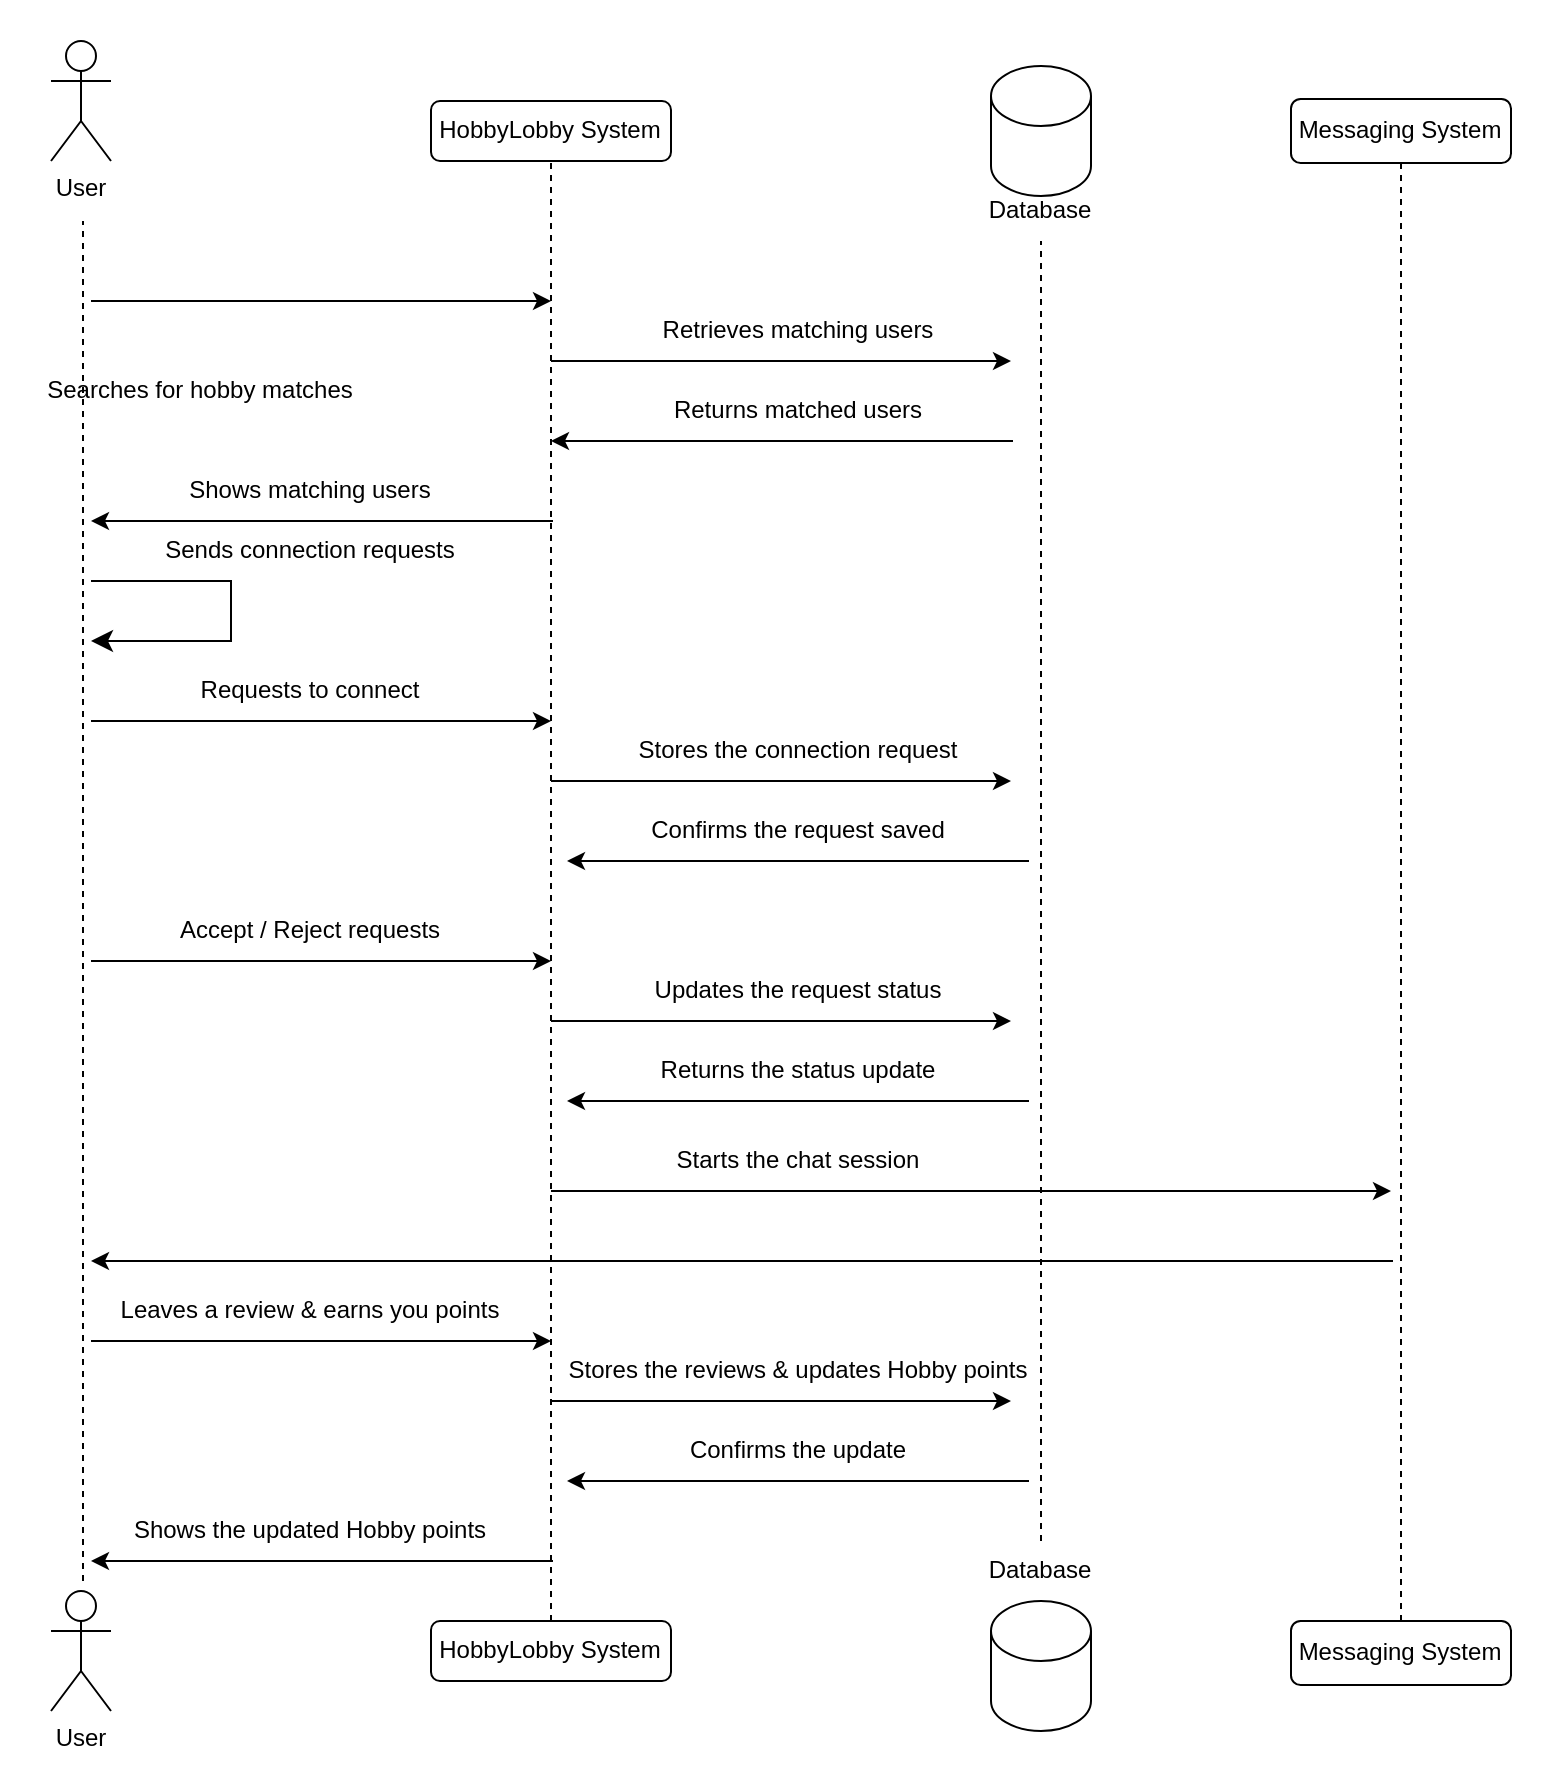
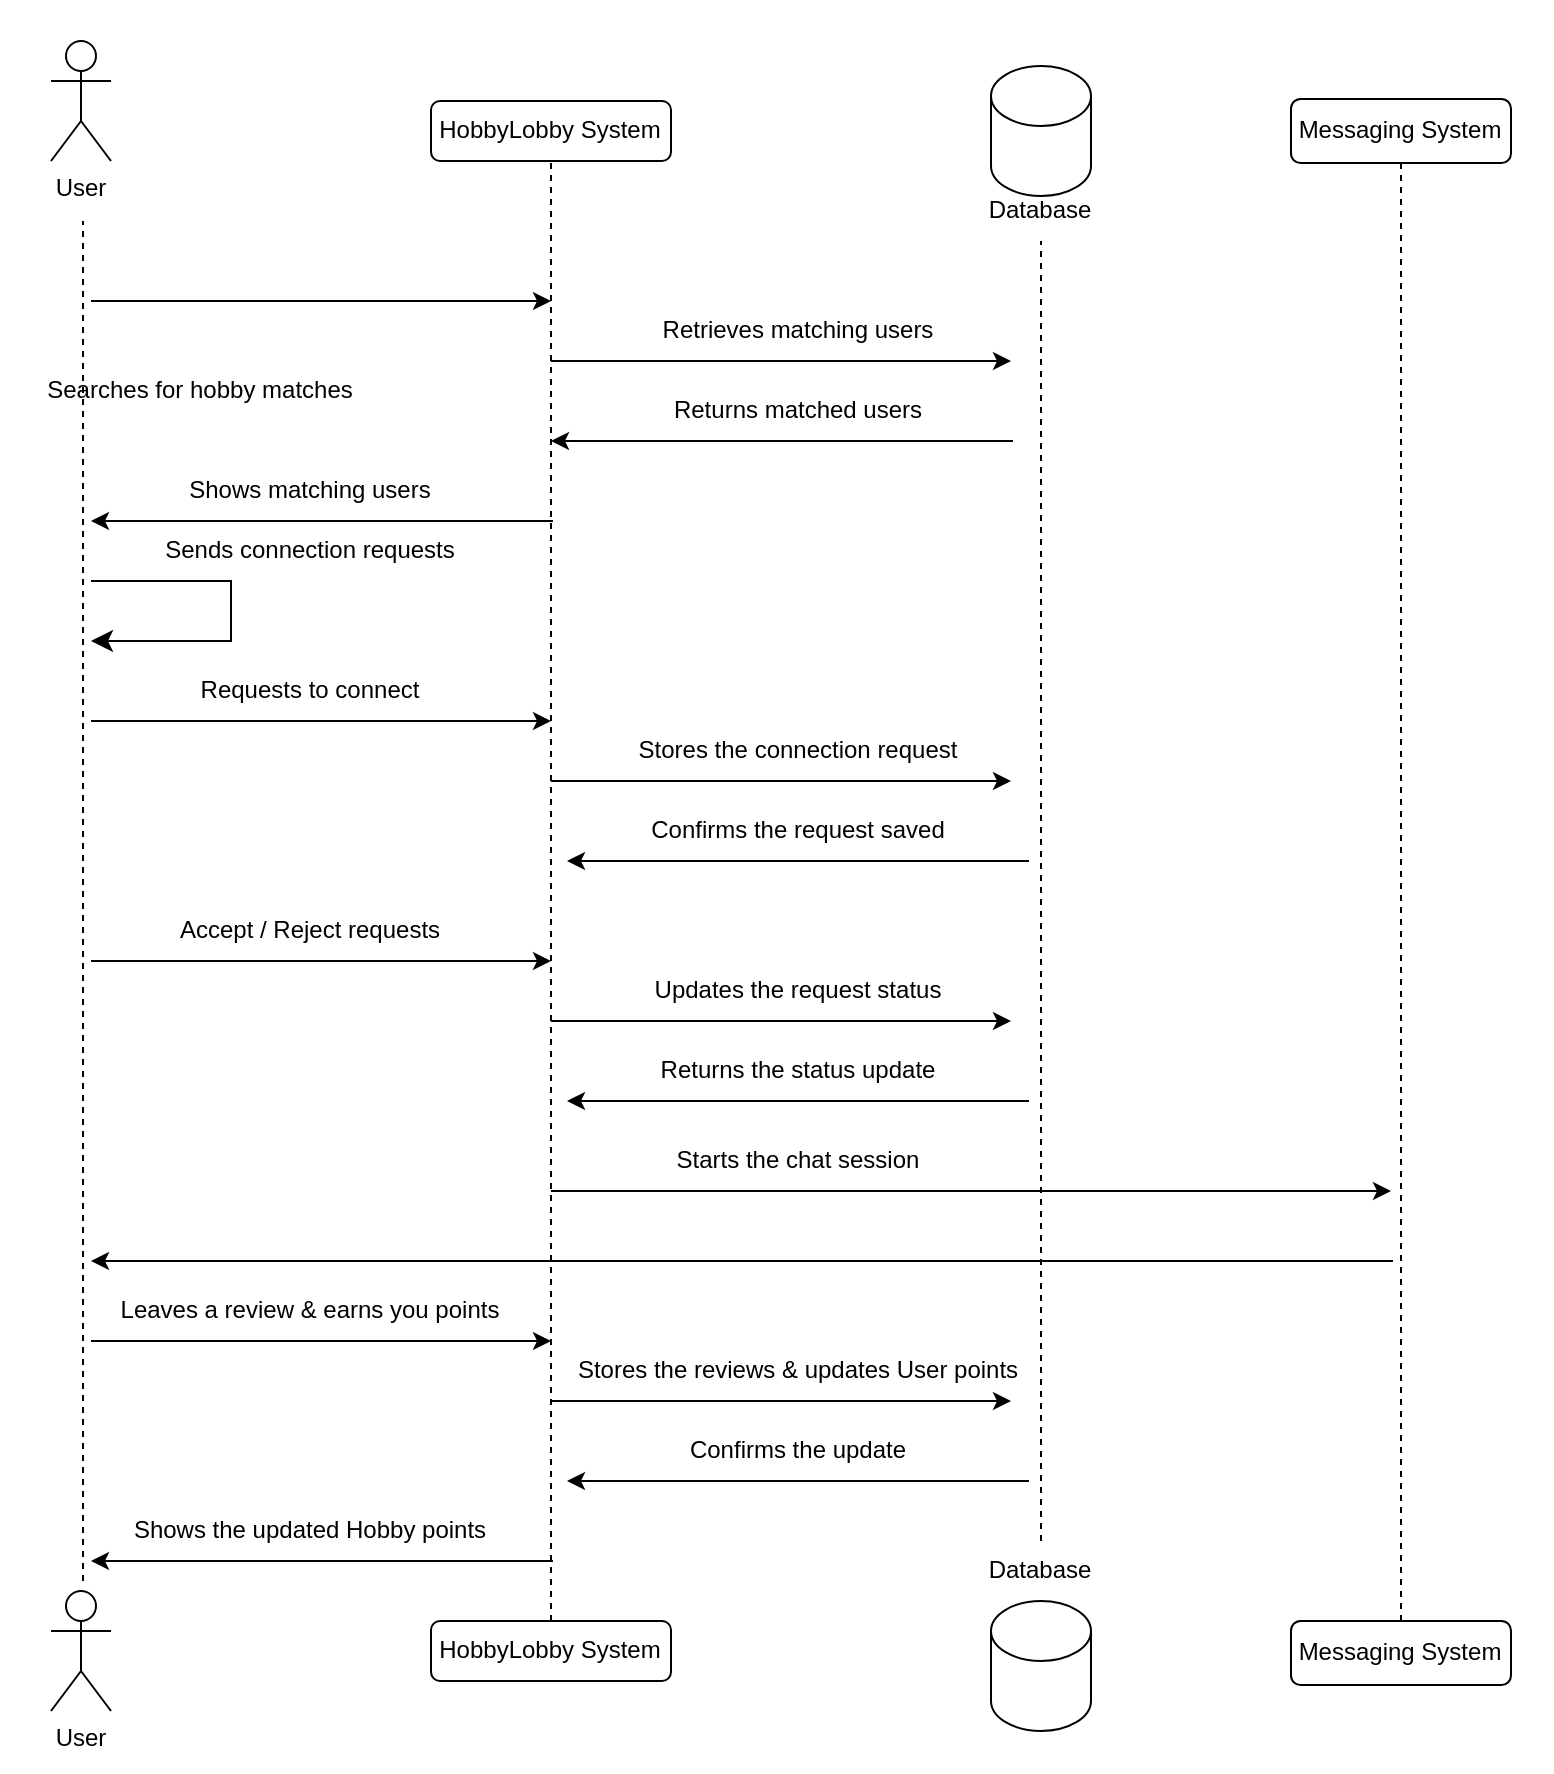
(799, 1371) -> (799, 1371)
